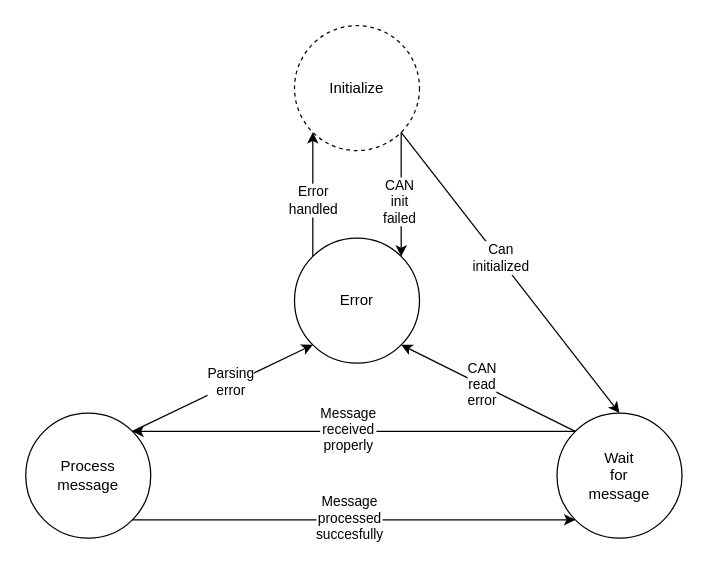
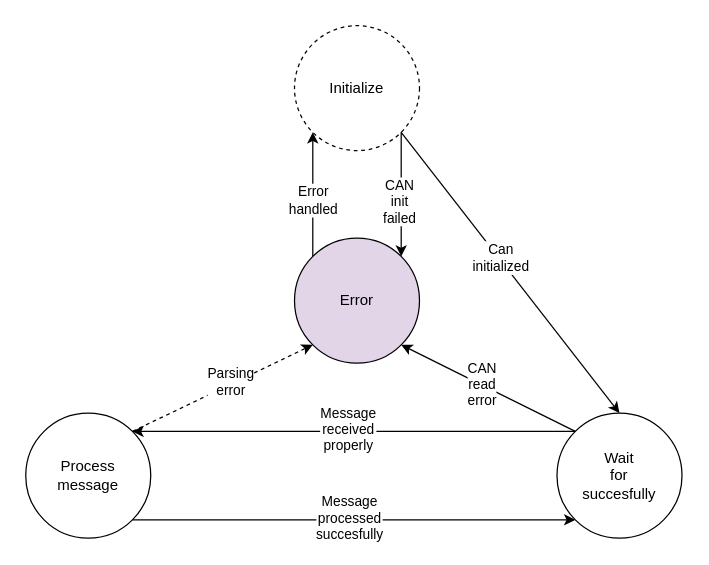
(357, 301) -> (357, 301)
(171, 413) -> (171, 413)
(619, 476) -> (619, 476)
